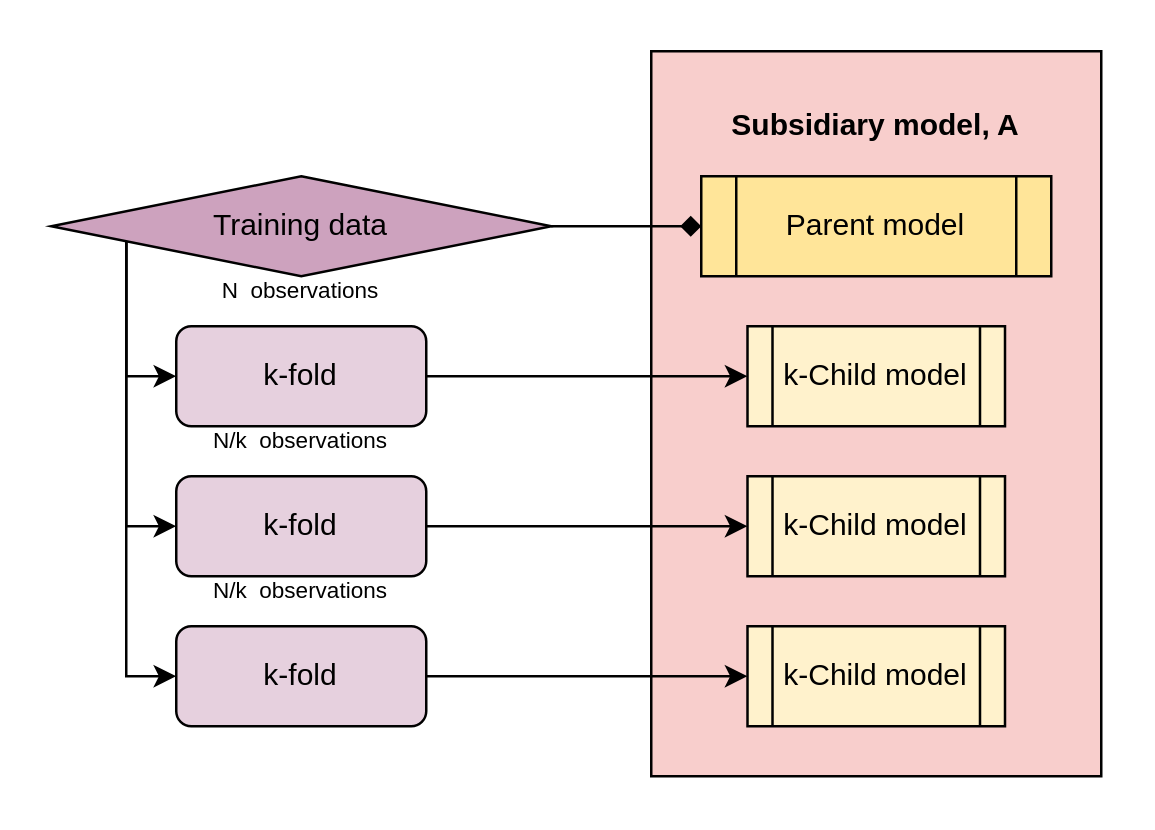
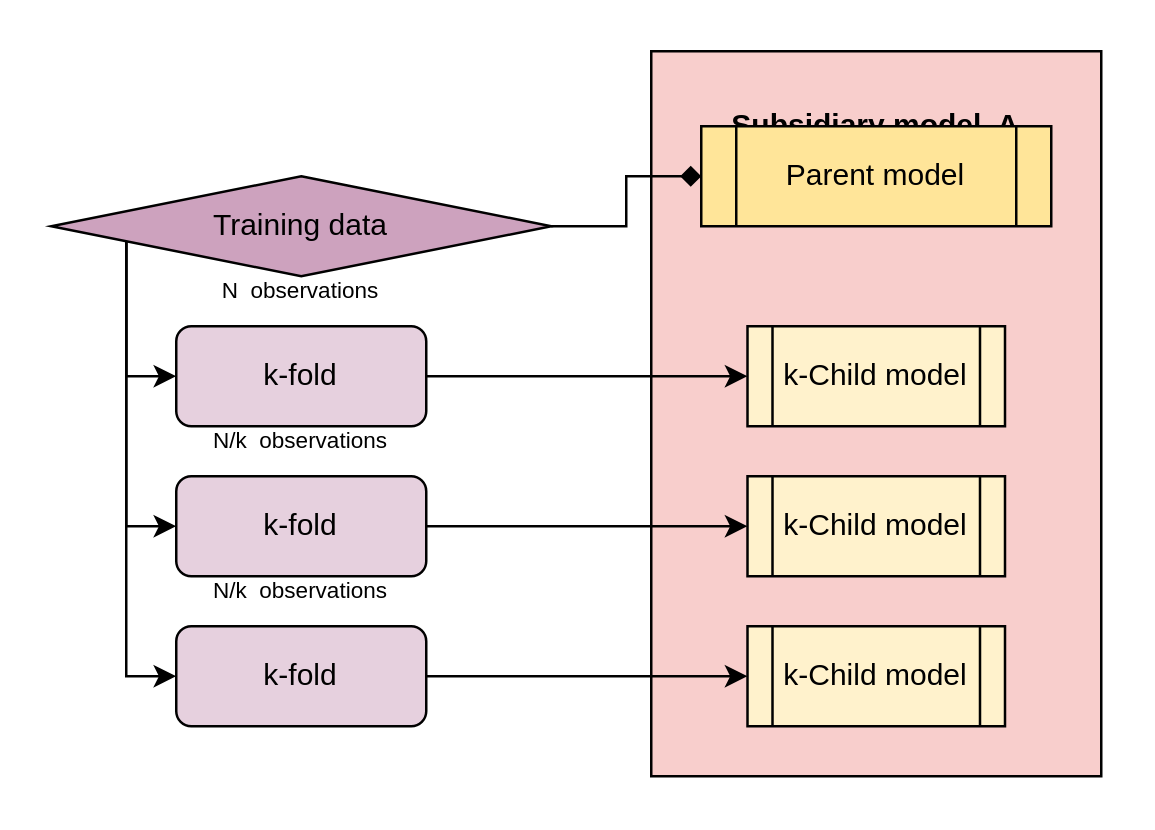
(876, 226) -> (876, 176)
